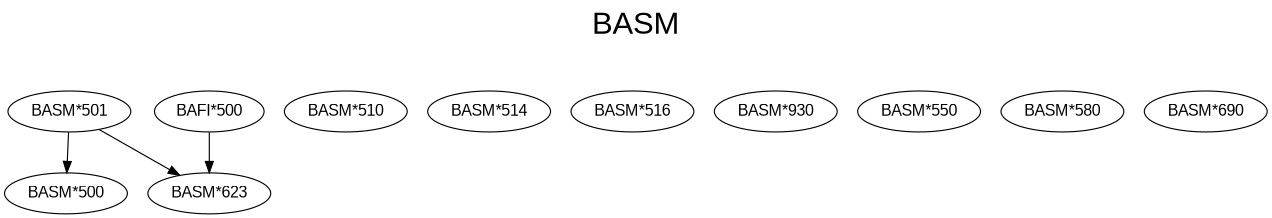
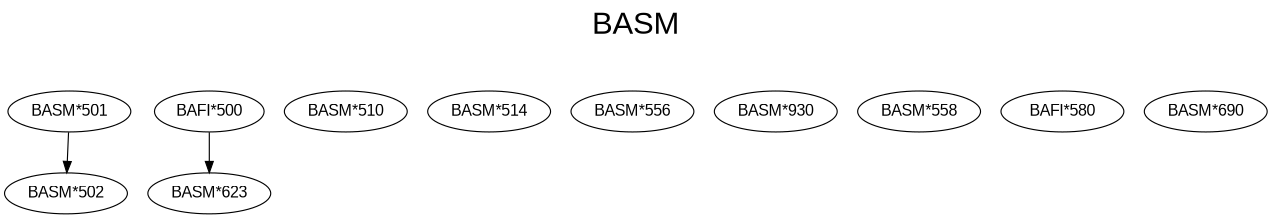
(632, 111) -> (632, 111)
(919, 111) -> (919, 111)
(1062, 111) -> (1062, 111)
(134, 150) -> none
(66, 193) -> (66, 193)
